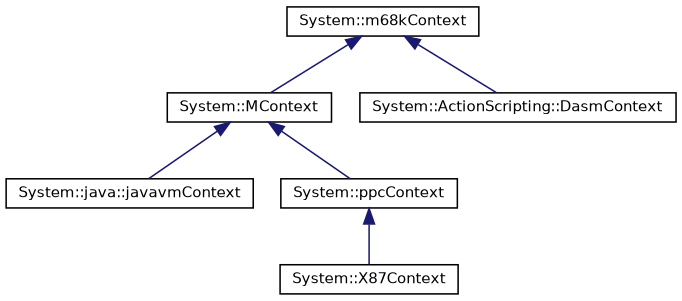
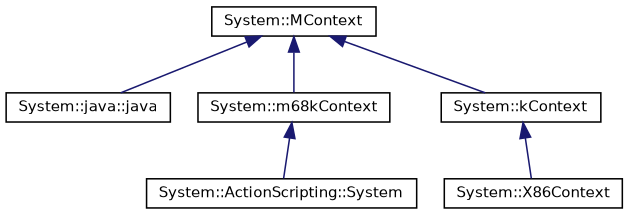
(309, 69) -> (294, 72)
(518, 107) -> (282, 193)
(130, 193) -> (88, 107)
(369, 193) -> (521, 107)
(369, 279) -> (533, 193)
